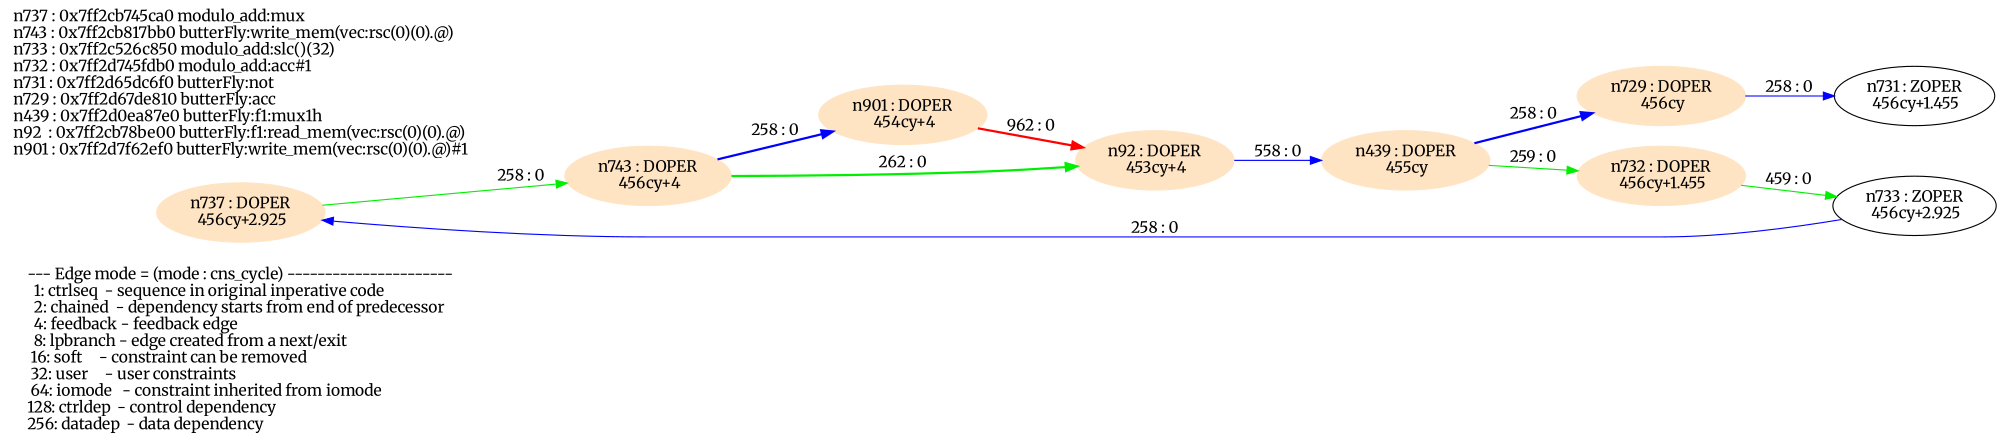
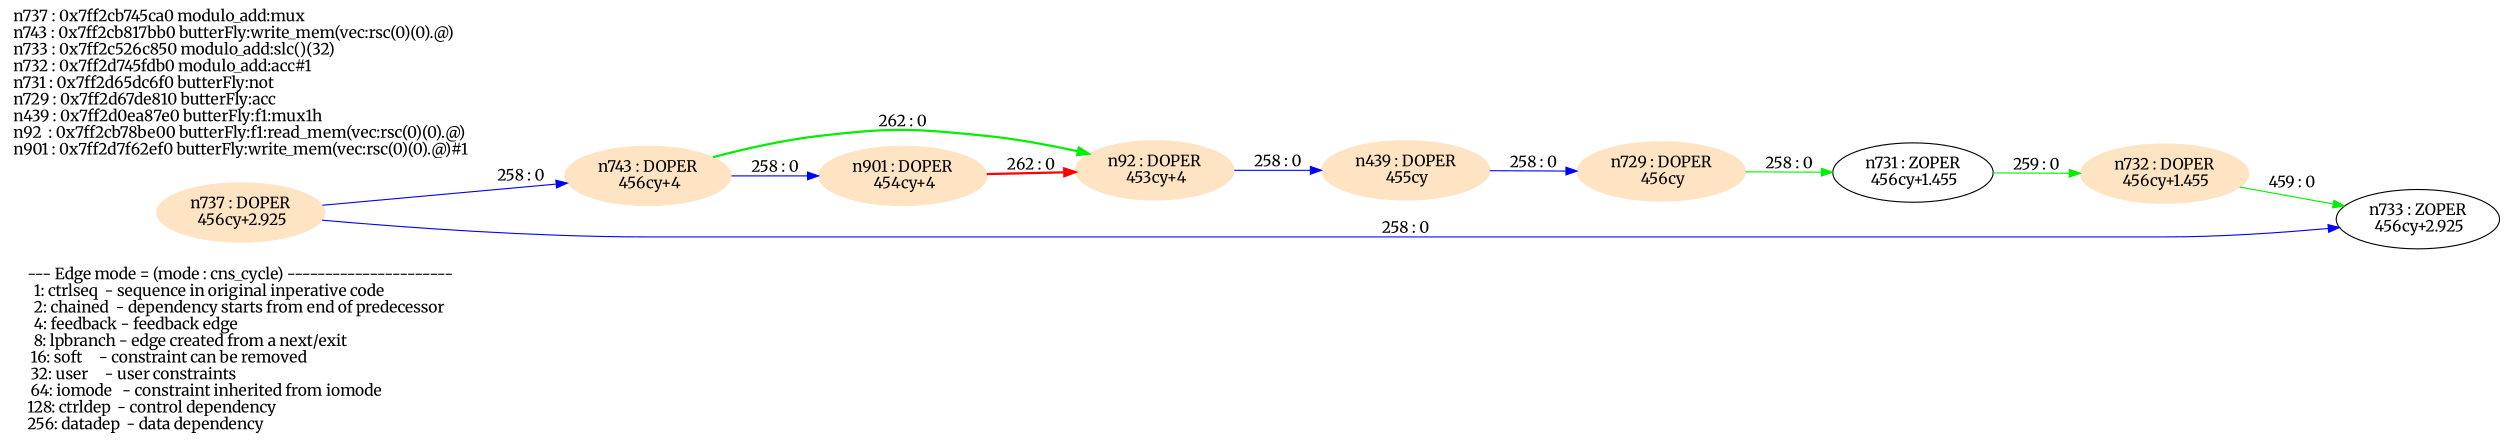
(1784, 96) -> (1783, 172)
(1031, 127) -> (1031, 165)
(1528, 130) -> (1528, 171)
(770, 147) -> (769, 176)
(1278, 152) -> (1278, 162)
(1528, 168) -> (2031, 173)
(439, 195) -> (439, 195)
(1088, 237) -> (1325, 237)
